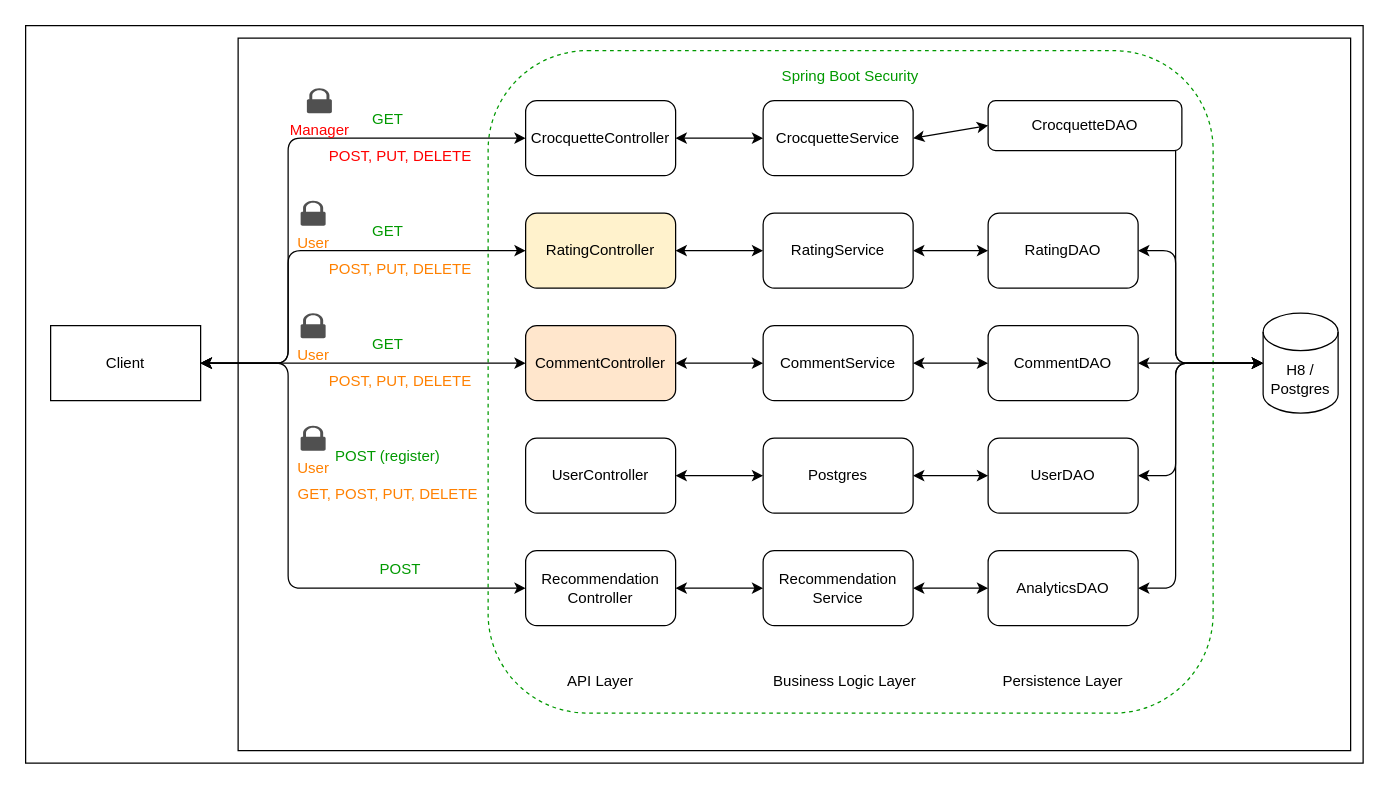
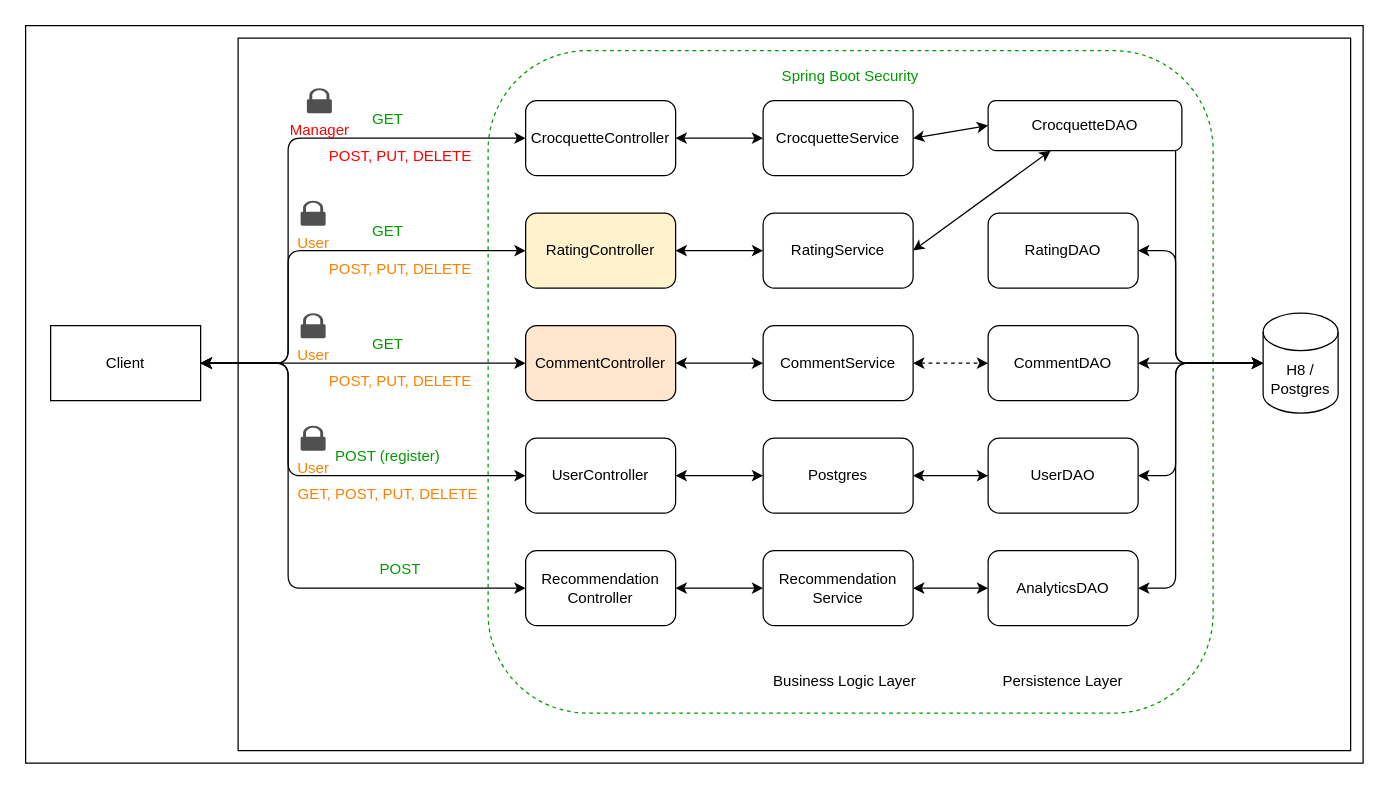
(950, 251) -> (982, 201)
(951, 363) -> (951, 363)
none -> (406, 476)
(601, 682) -> none
